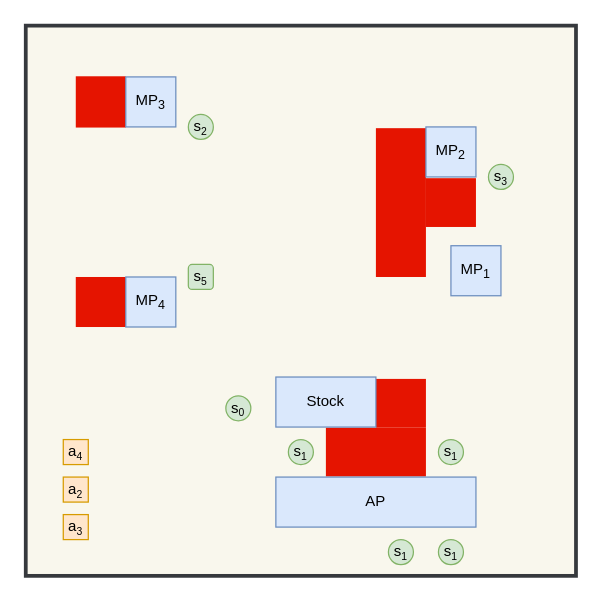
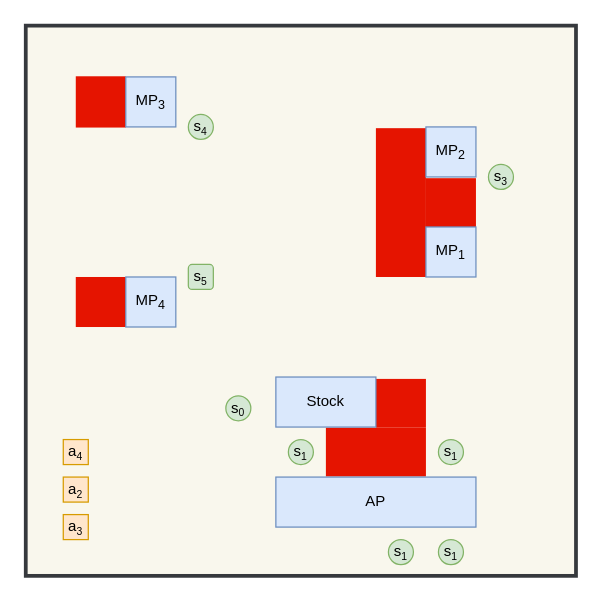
(201, 127) -> (201, 127)
(476, 271) -> (451, 252)
